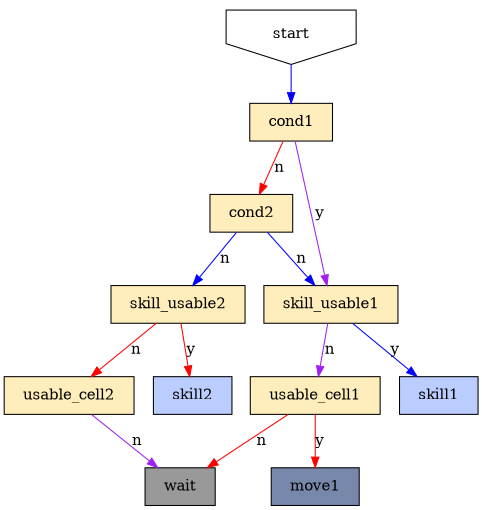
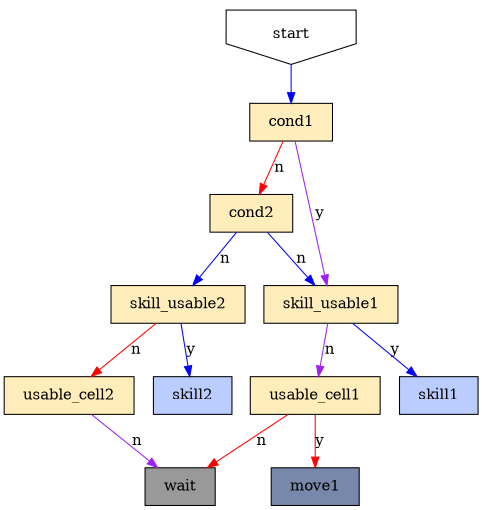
(184, 345) -> (184, 345)
